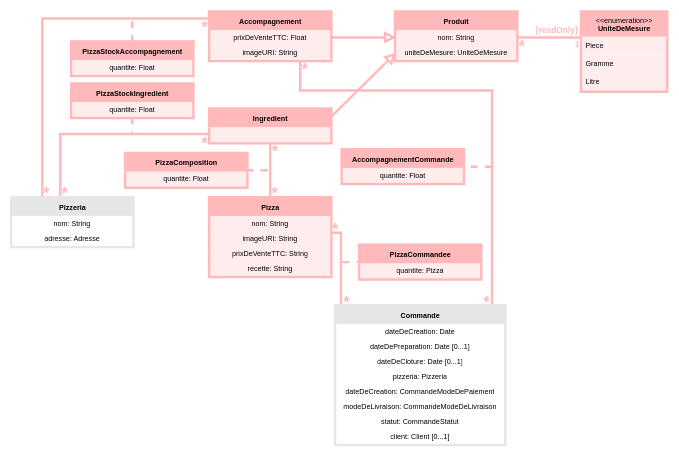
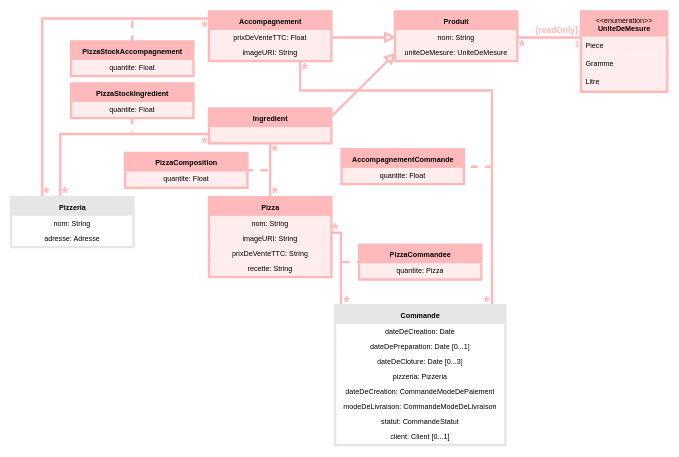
(420, 362) -> (420, 362)
